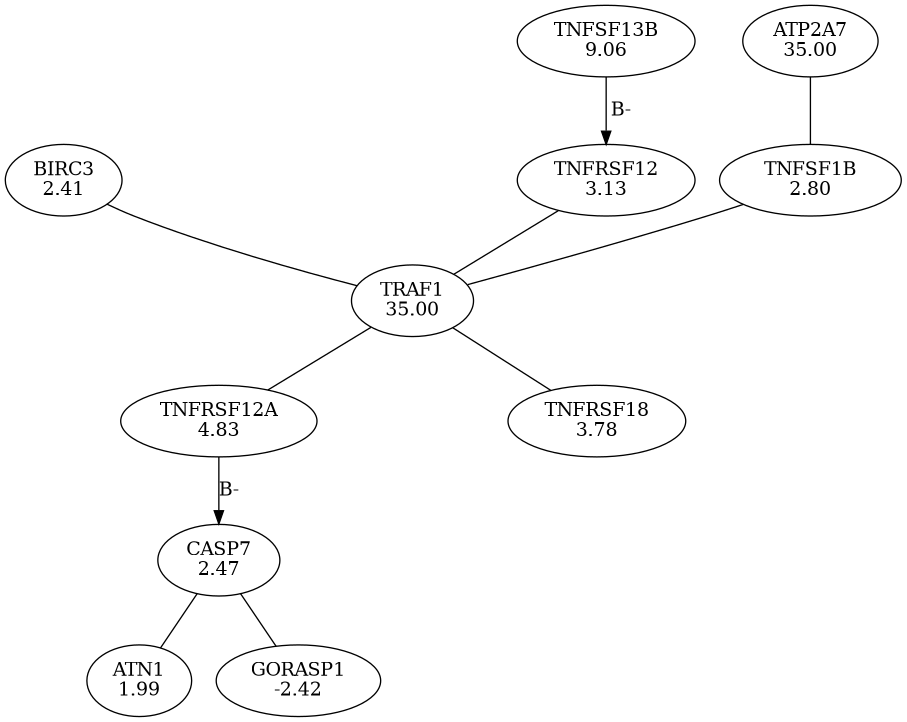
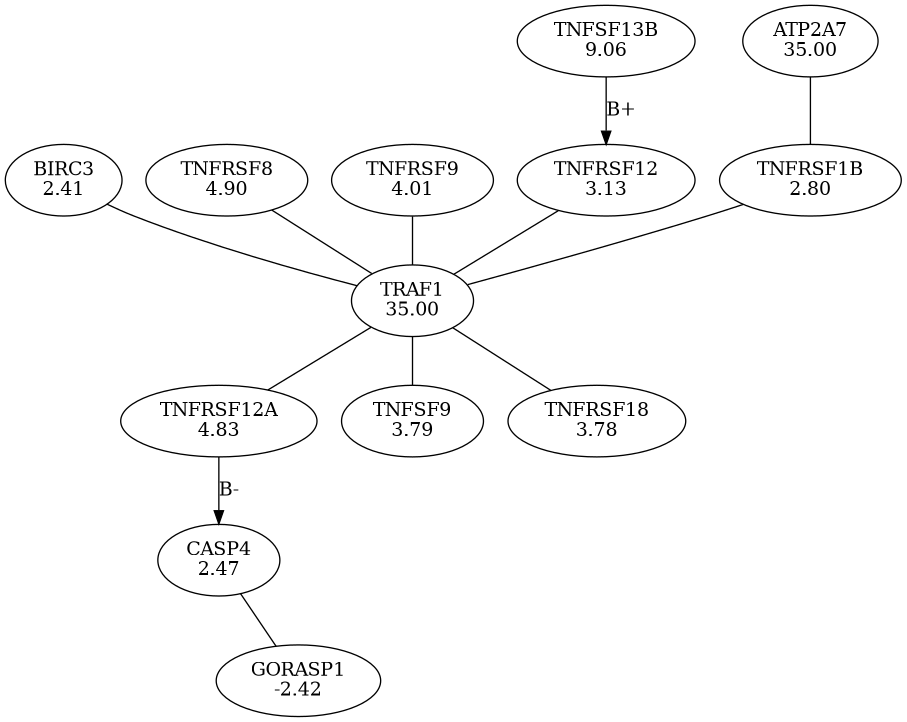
(621, 111) -> (621, 111)
none -> (227, 180)
none -> (413, 180)
(810, 180) -> (810, 180)
none -> (413, 421)
(219, 560) -> (219, 560)
(139, 681) -> none
